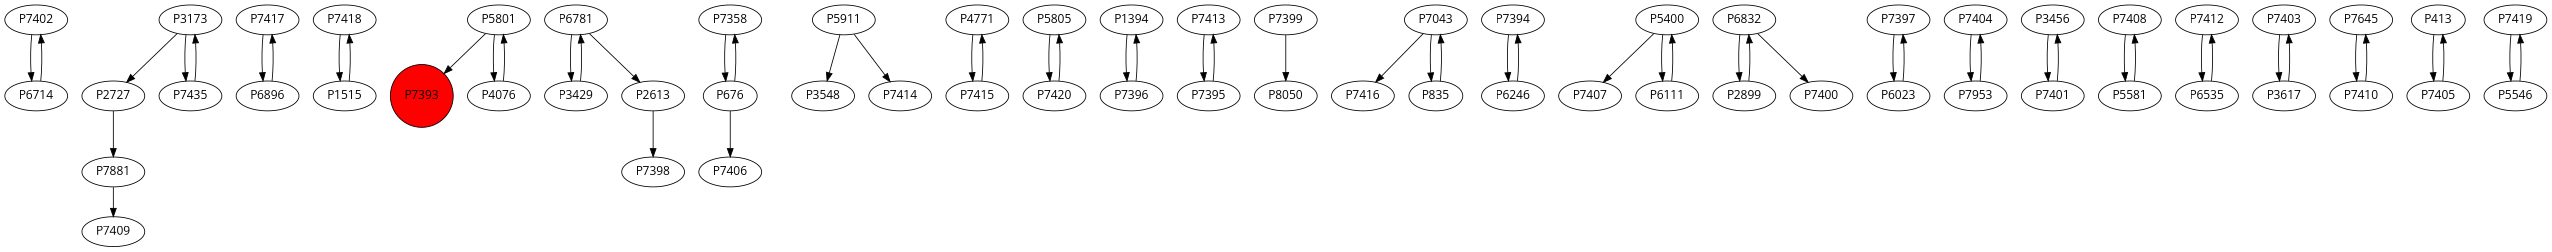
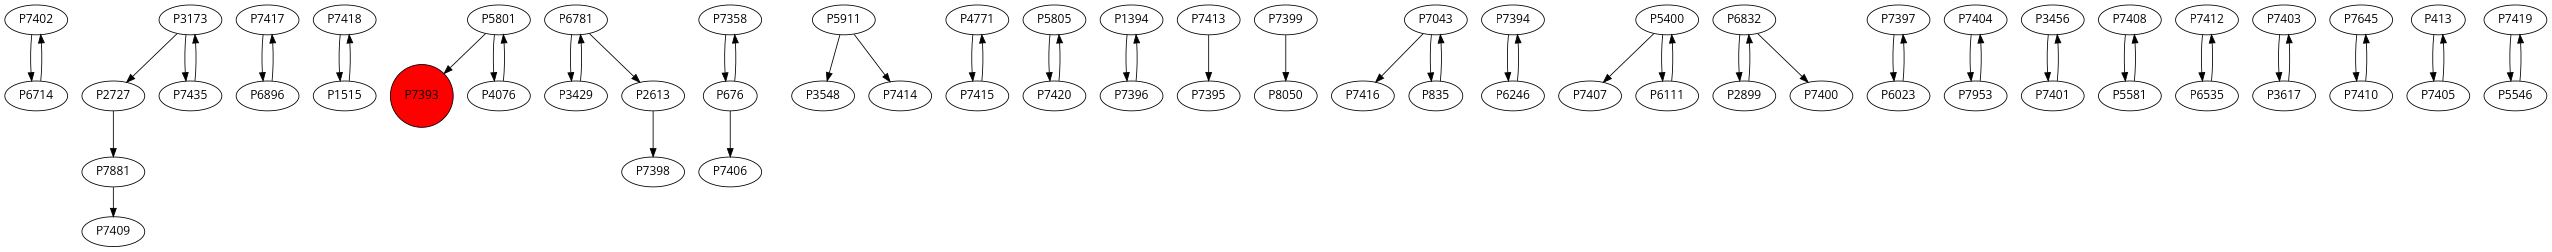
(1214, 62) -> none
